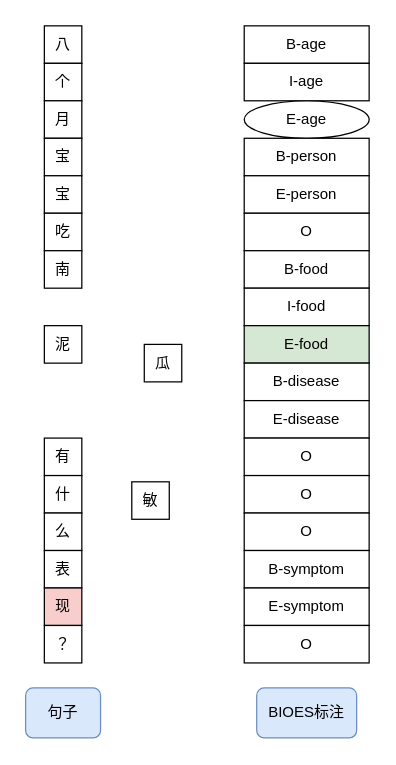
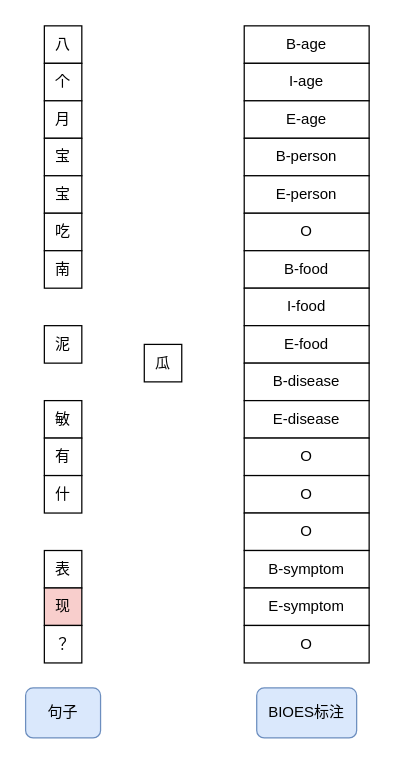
(307, 119) -> (307, 119)
(307, 344) -> (307, 344)
(151, 501) -> (63, 419)
(63, 532) -> none
